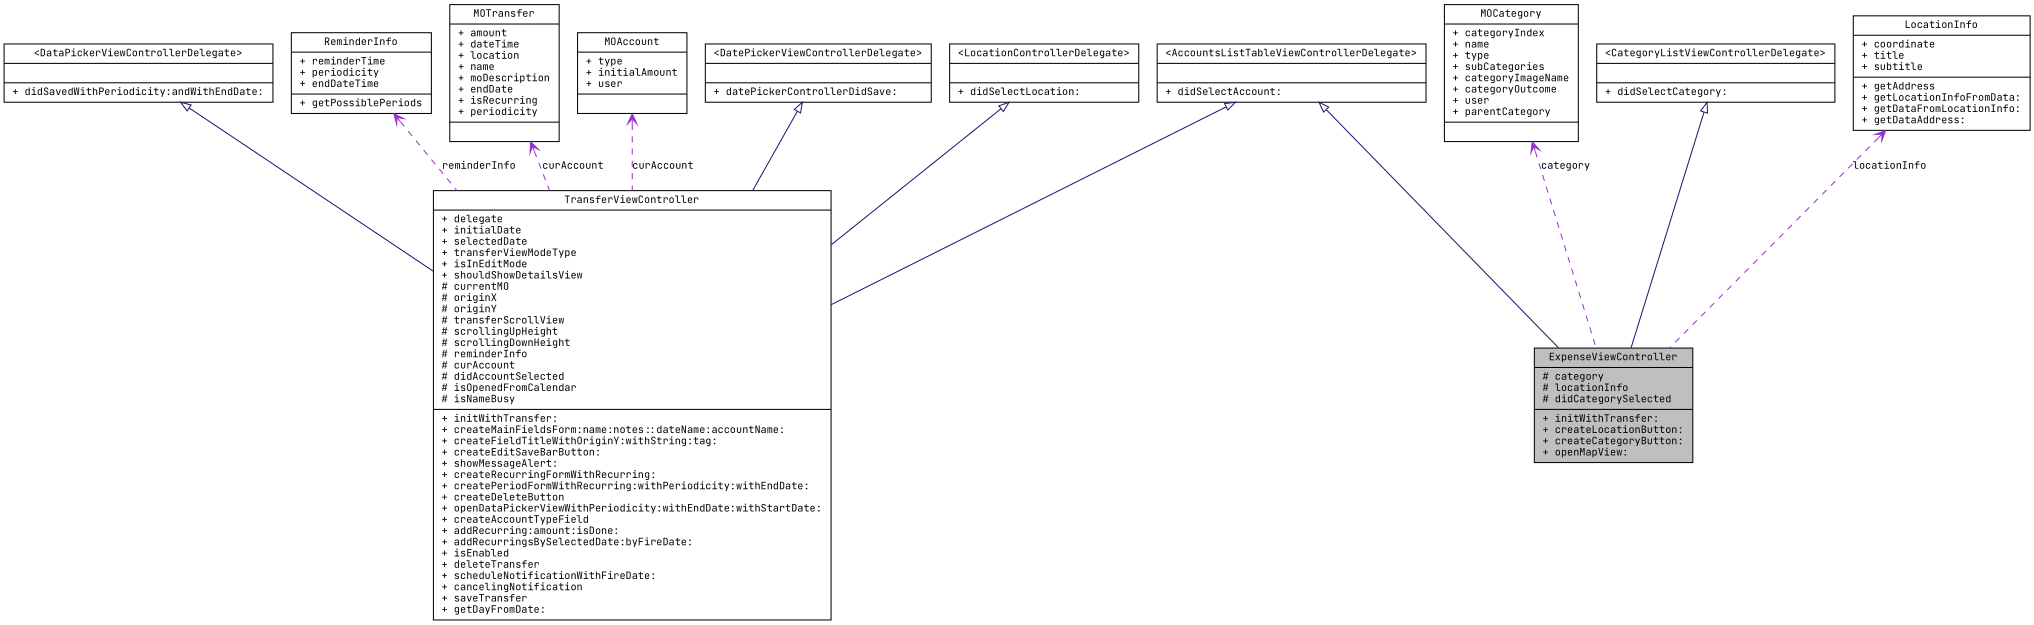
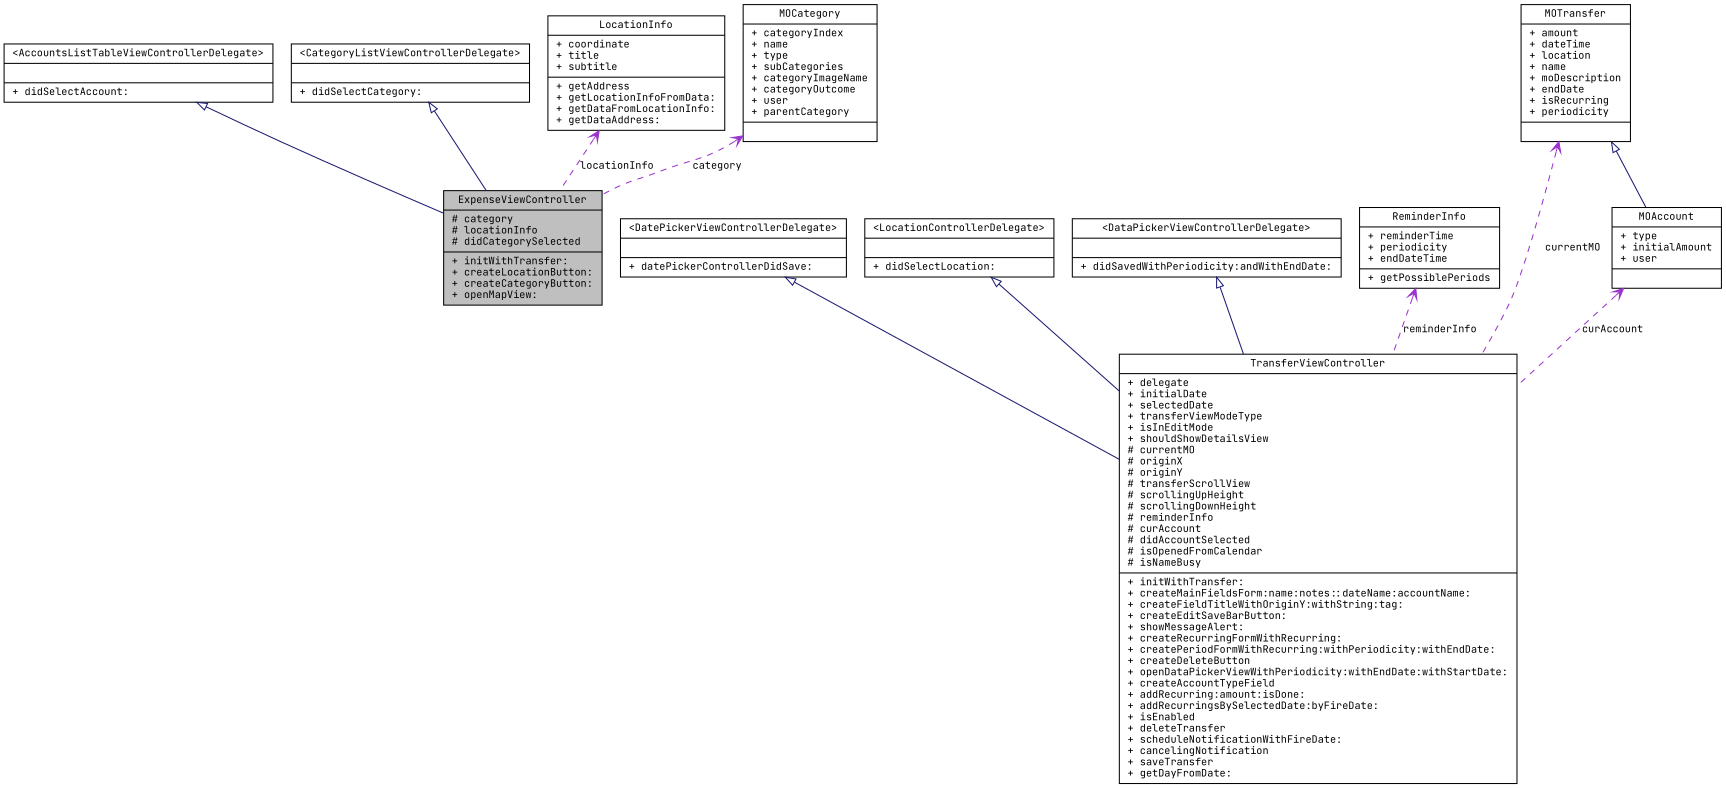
(573, 166) -> (1573, 248)
none -> (1631, 179)
(1029, 206) -> none
